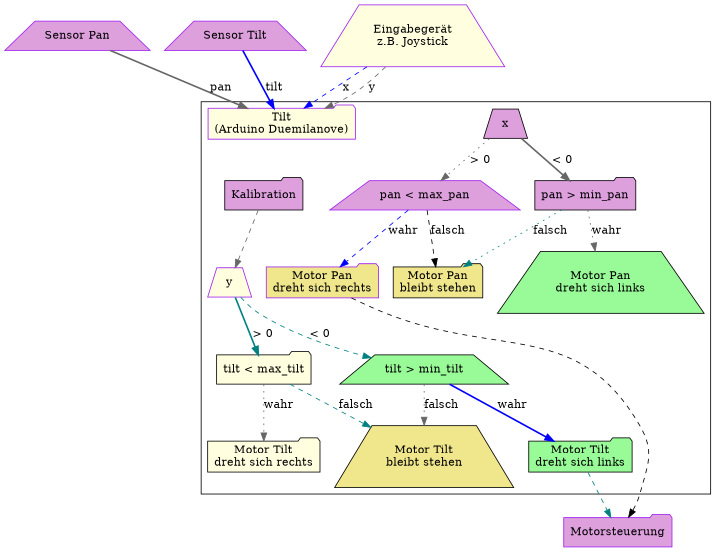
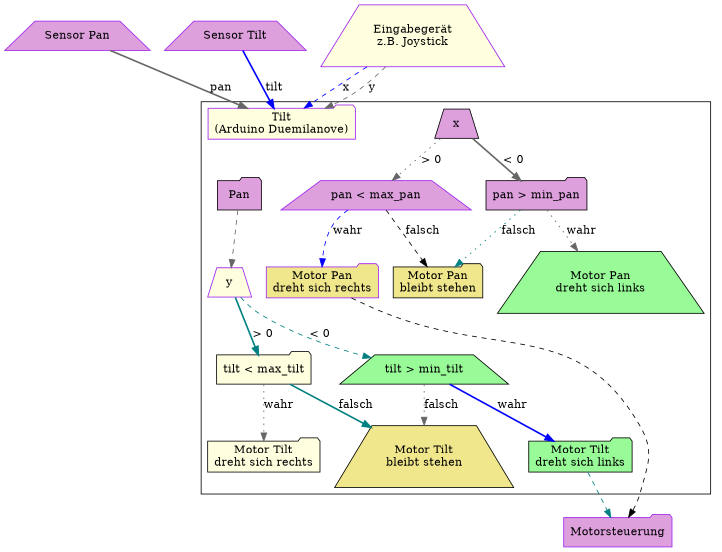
(264, 195) -> (239, 195)
(327, 404) -> (327, 404)
